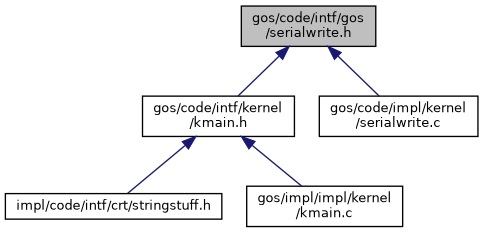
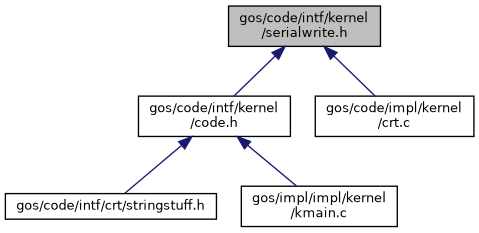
(309, 26) -> (305, 26)
(218, 116) -> (214, 116)
(399, 116) -> (395, 116)
(114, 206) -> (111, 206)
